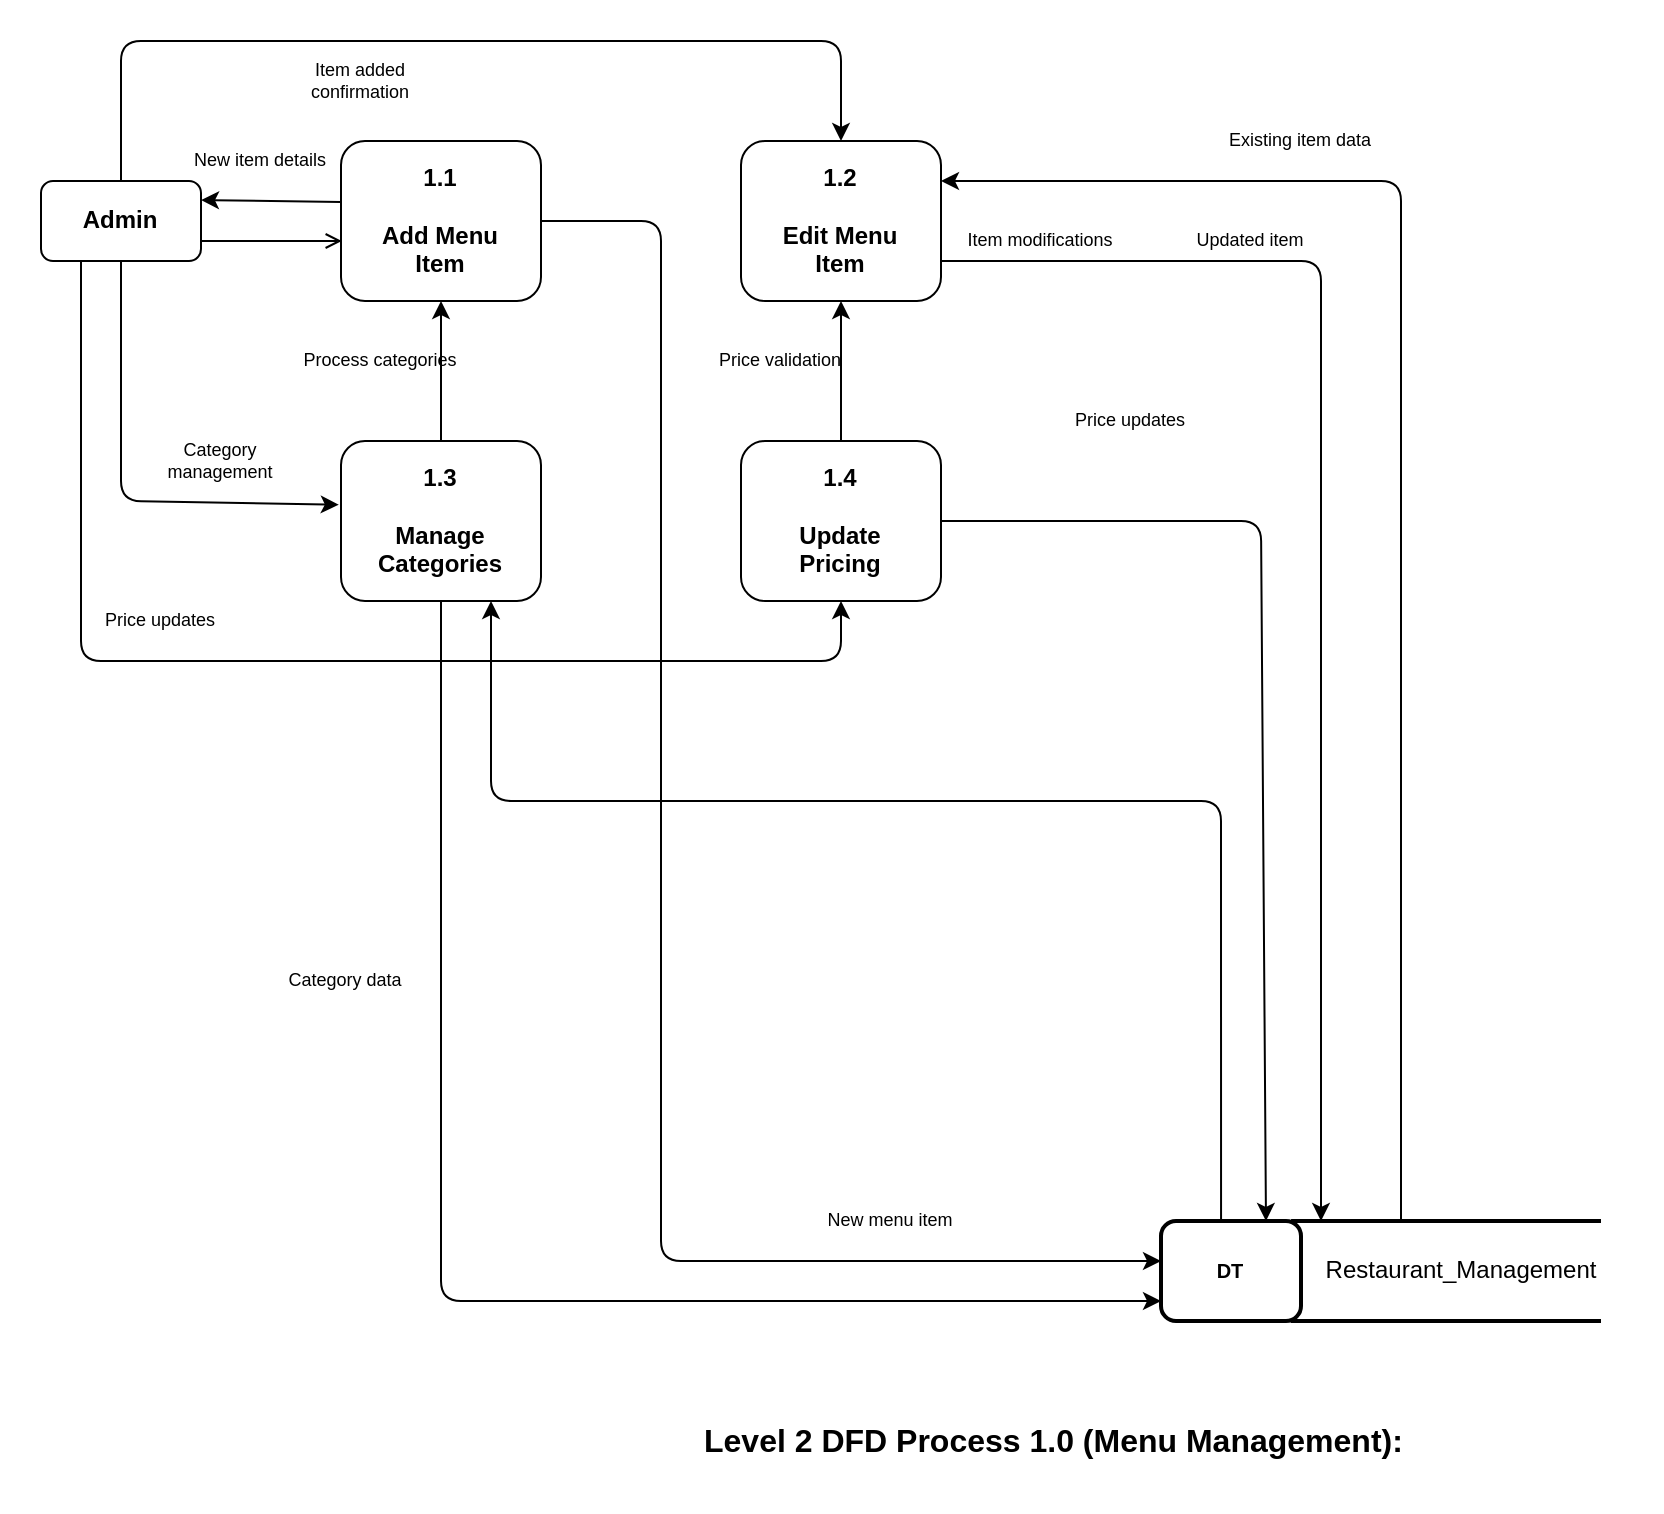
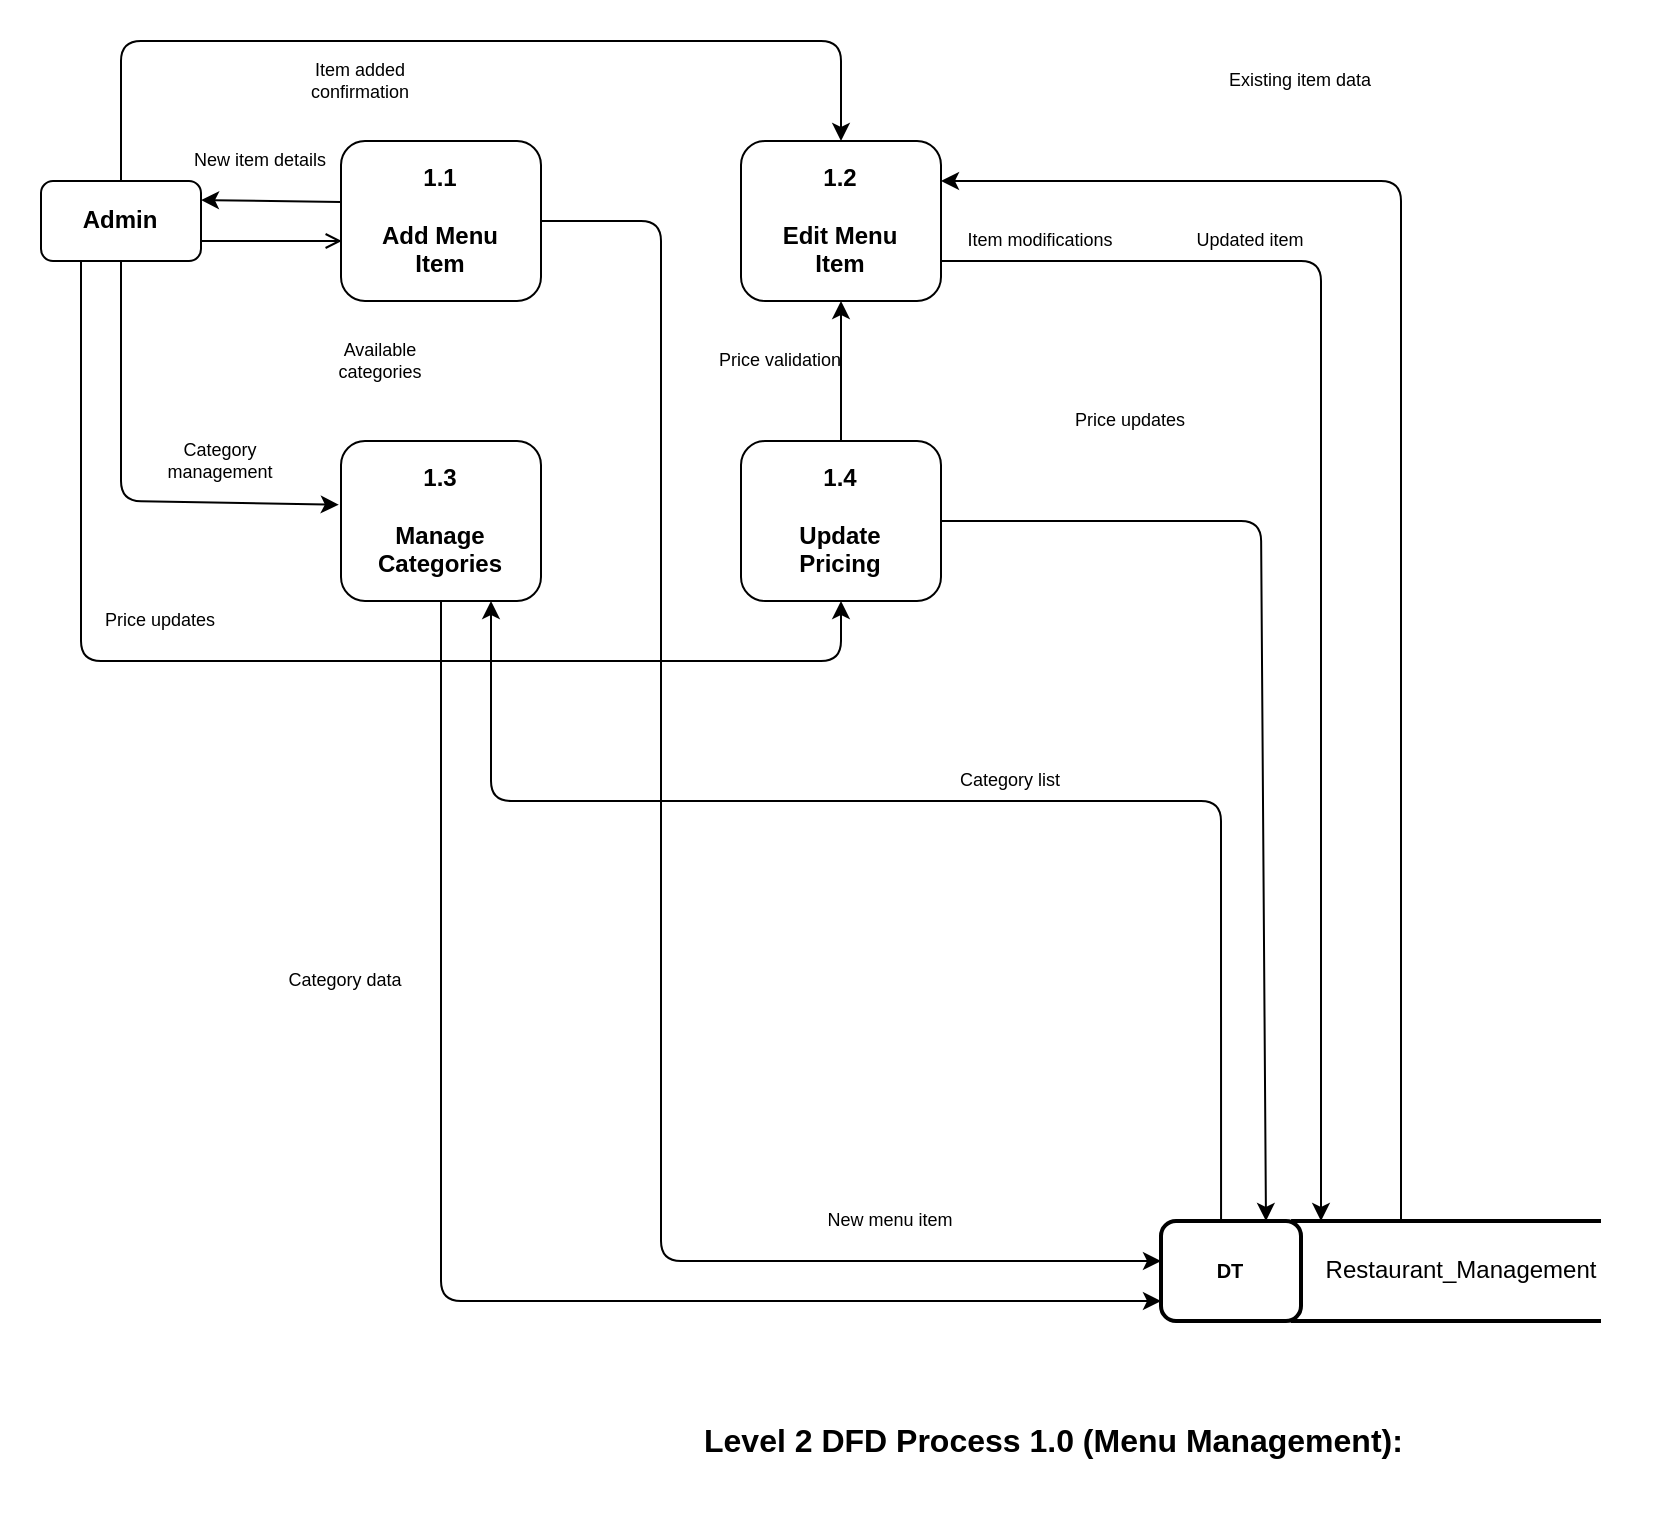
(1301, 141) -> (1301, 81)
(381, 361) -> (381, 361)
(441, 378) -> none
none -> (1011, 781)
